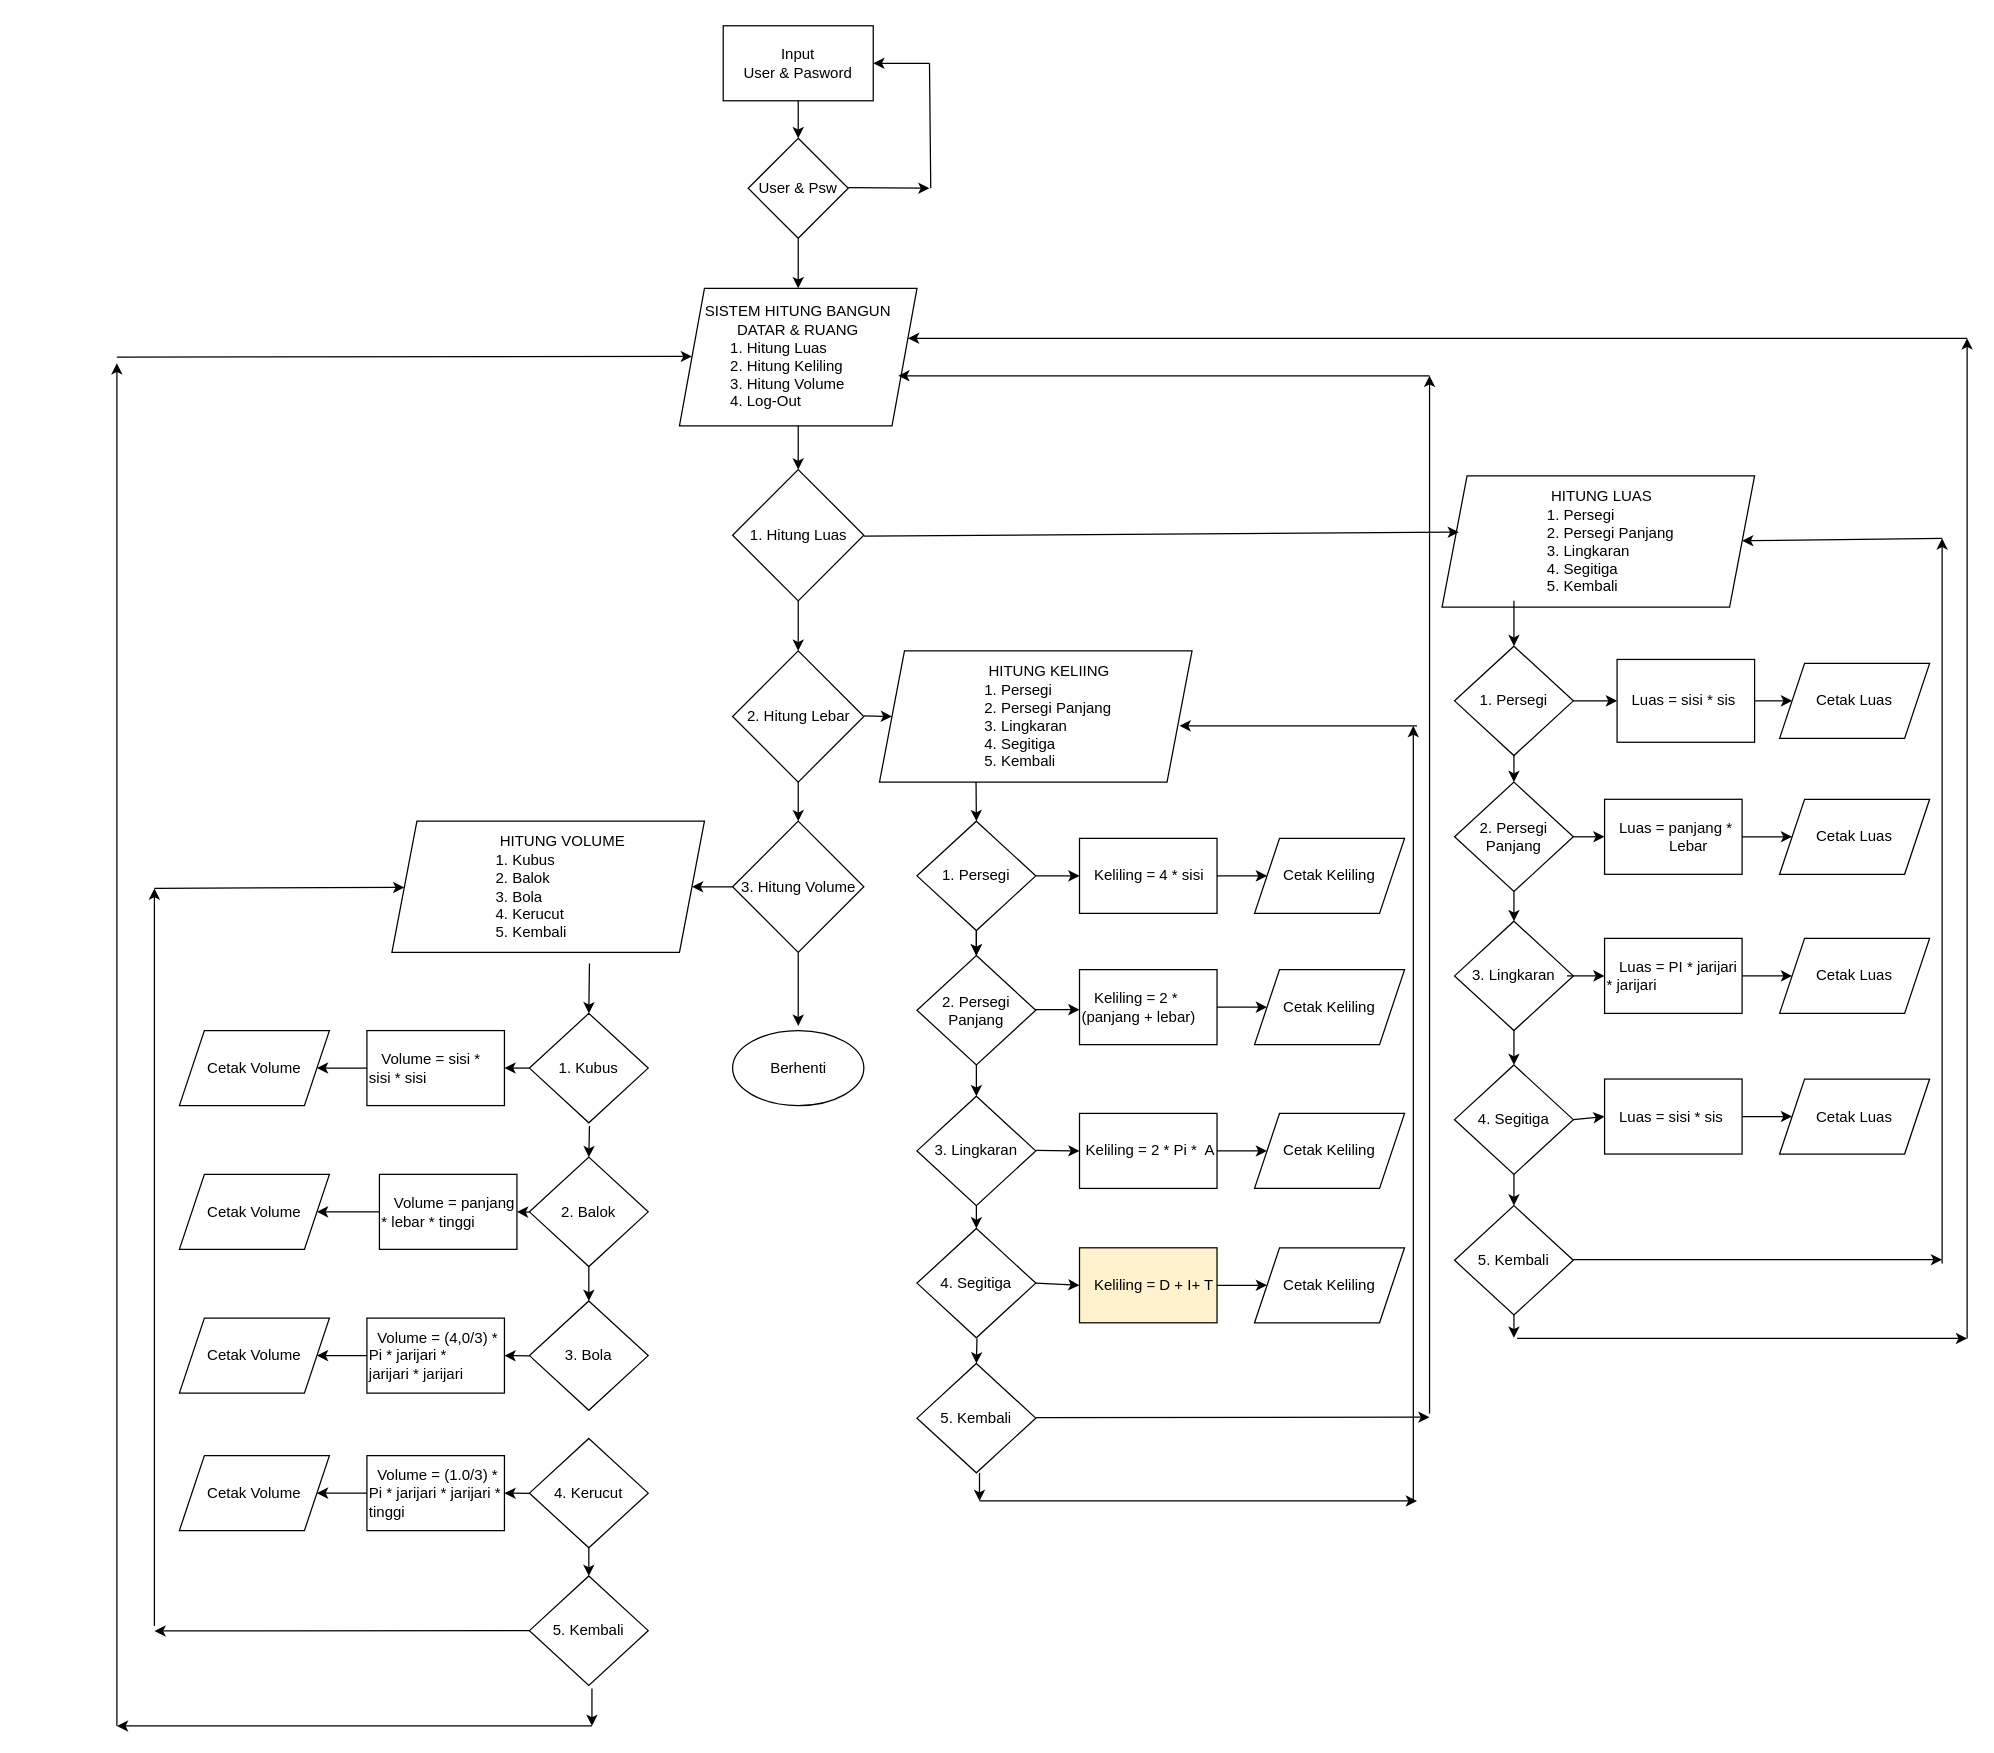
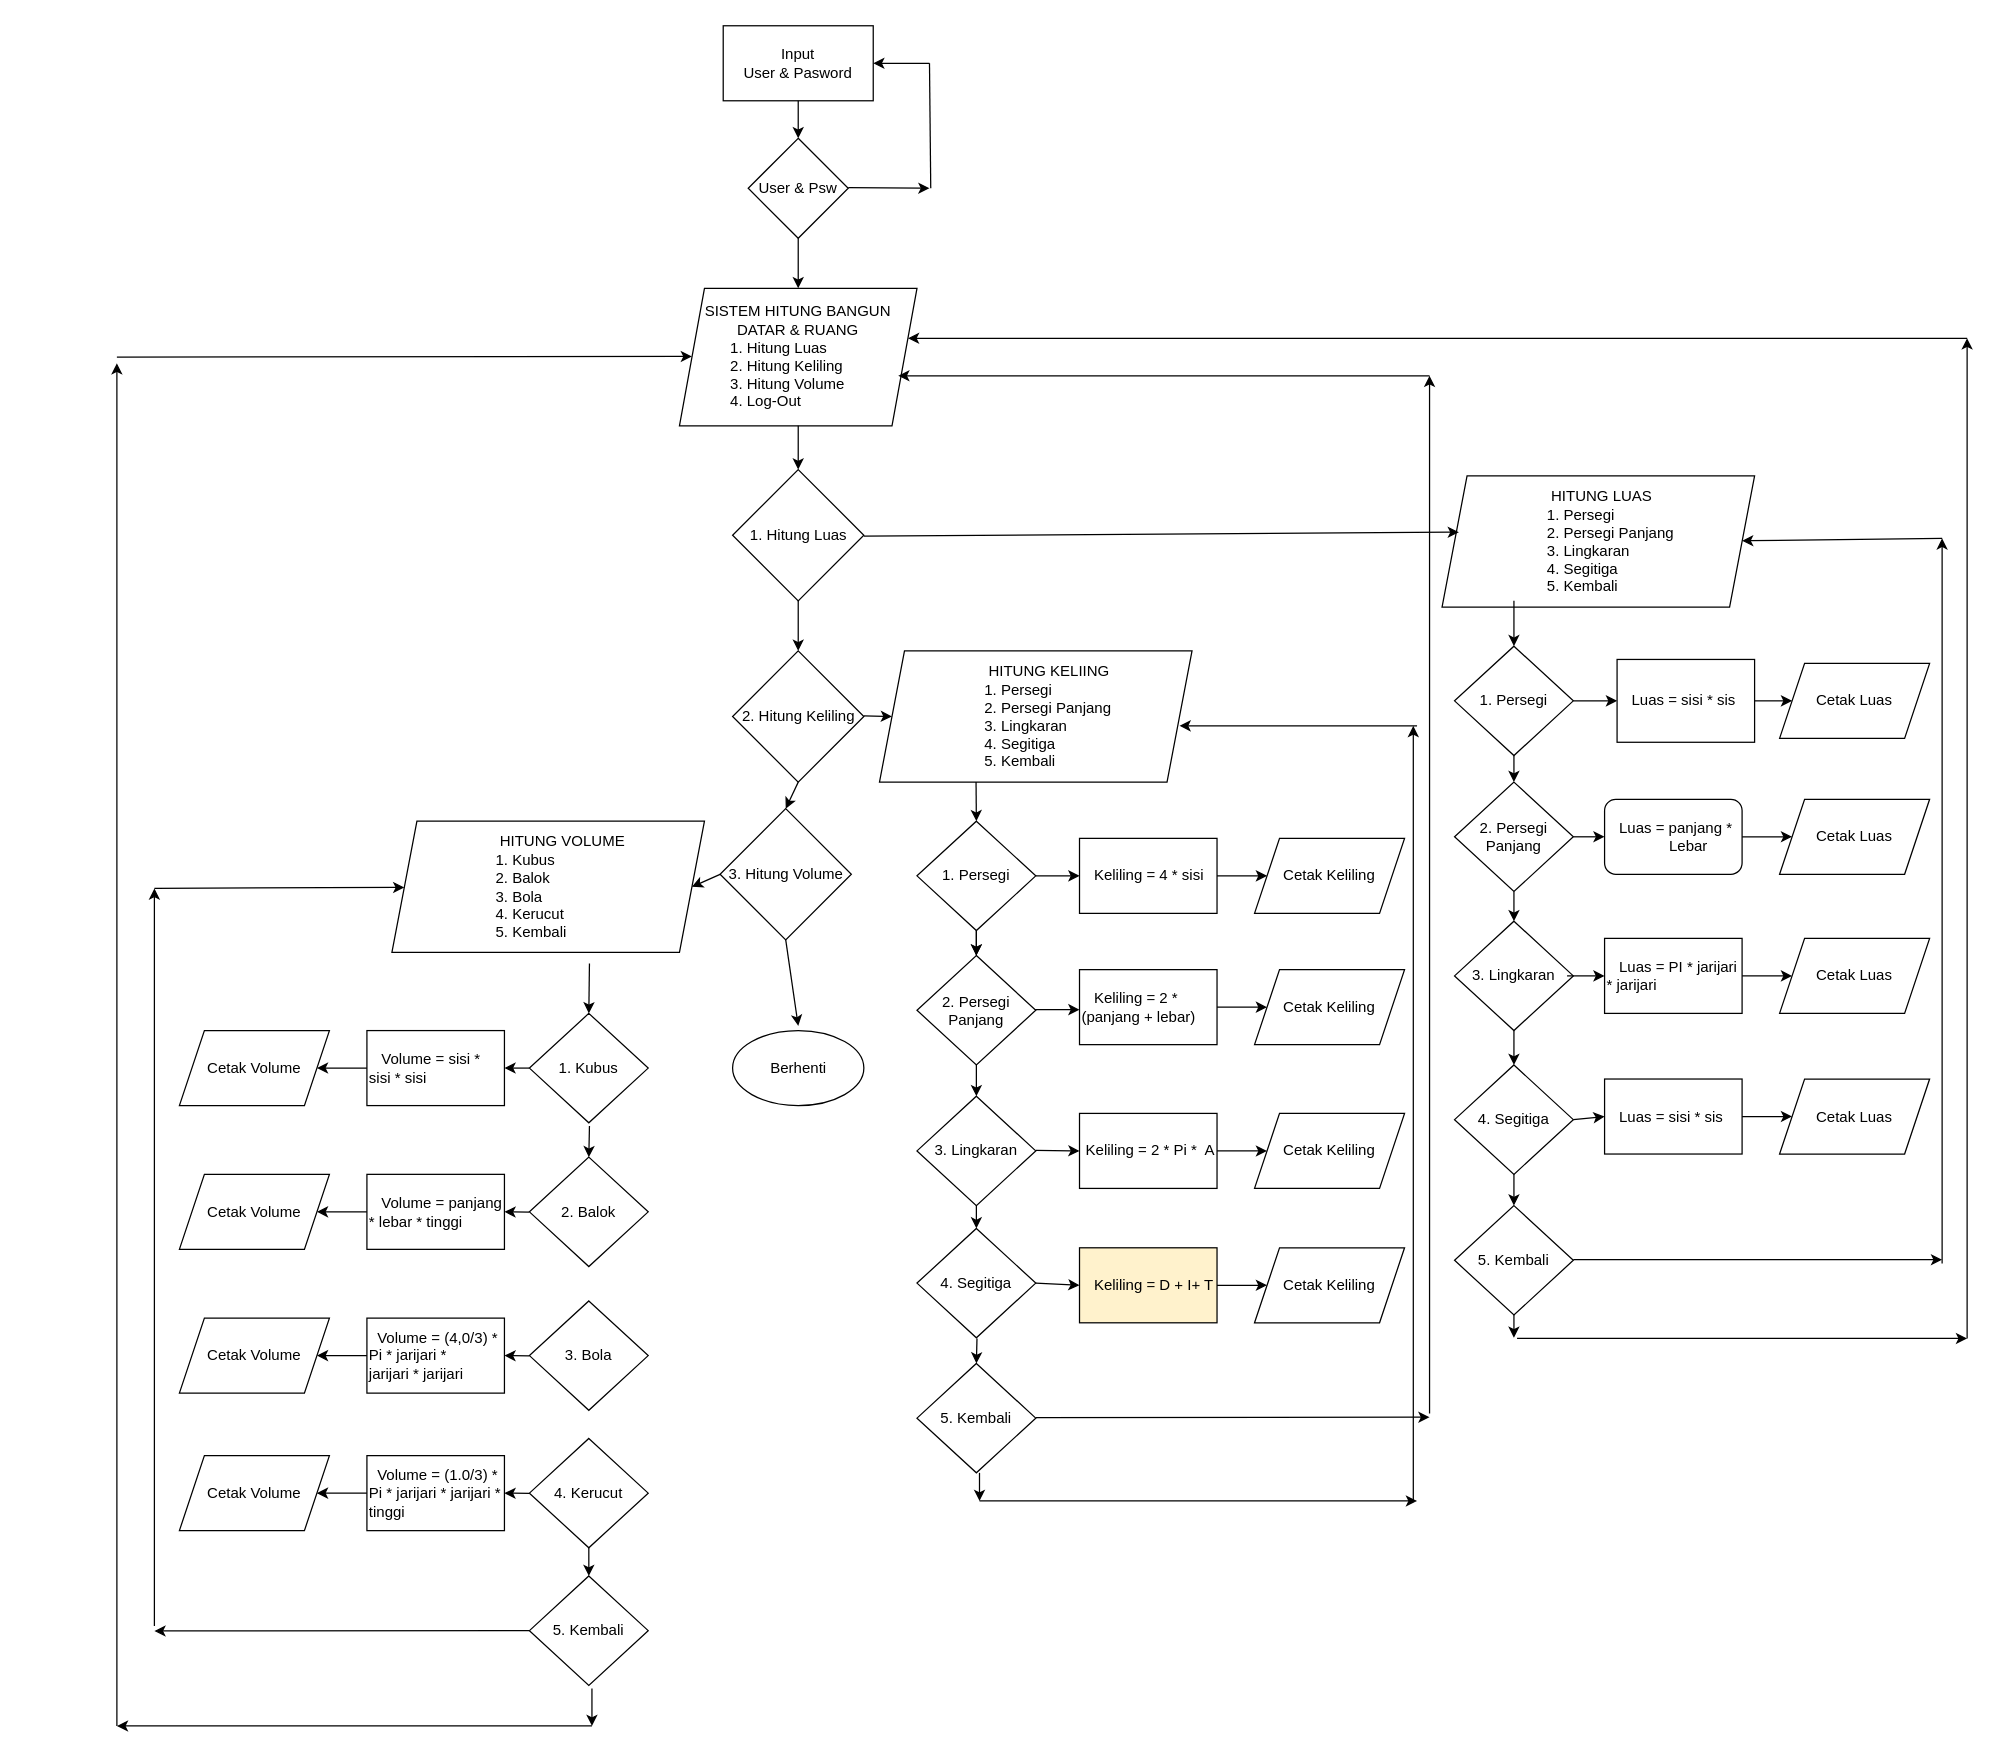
(799, 717) -> (799, 717)
(1673, 837) -> (1673, 837)
(798, 887) -> (786, 874)
(448, 1212) -> (436, 1212)
(589, 1279) -> none
